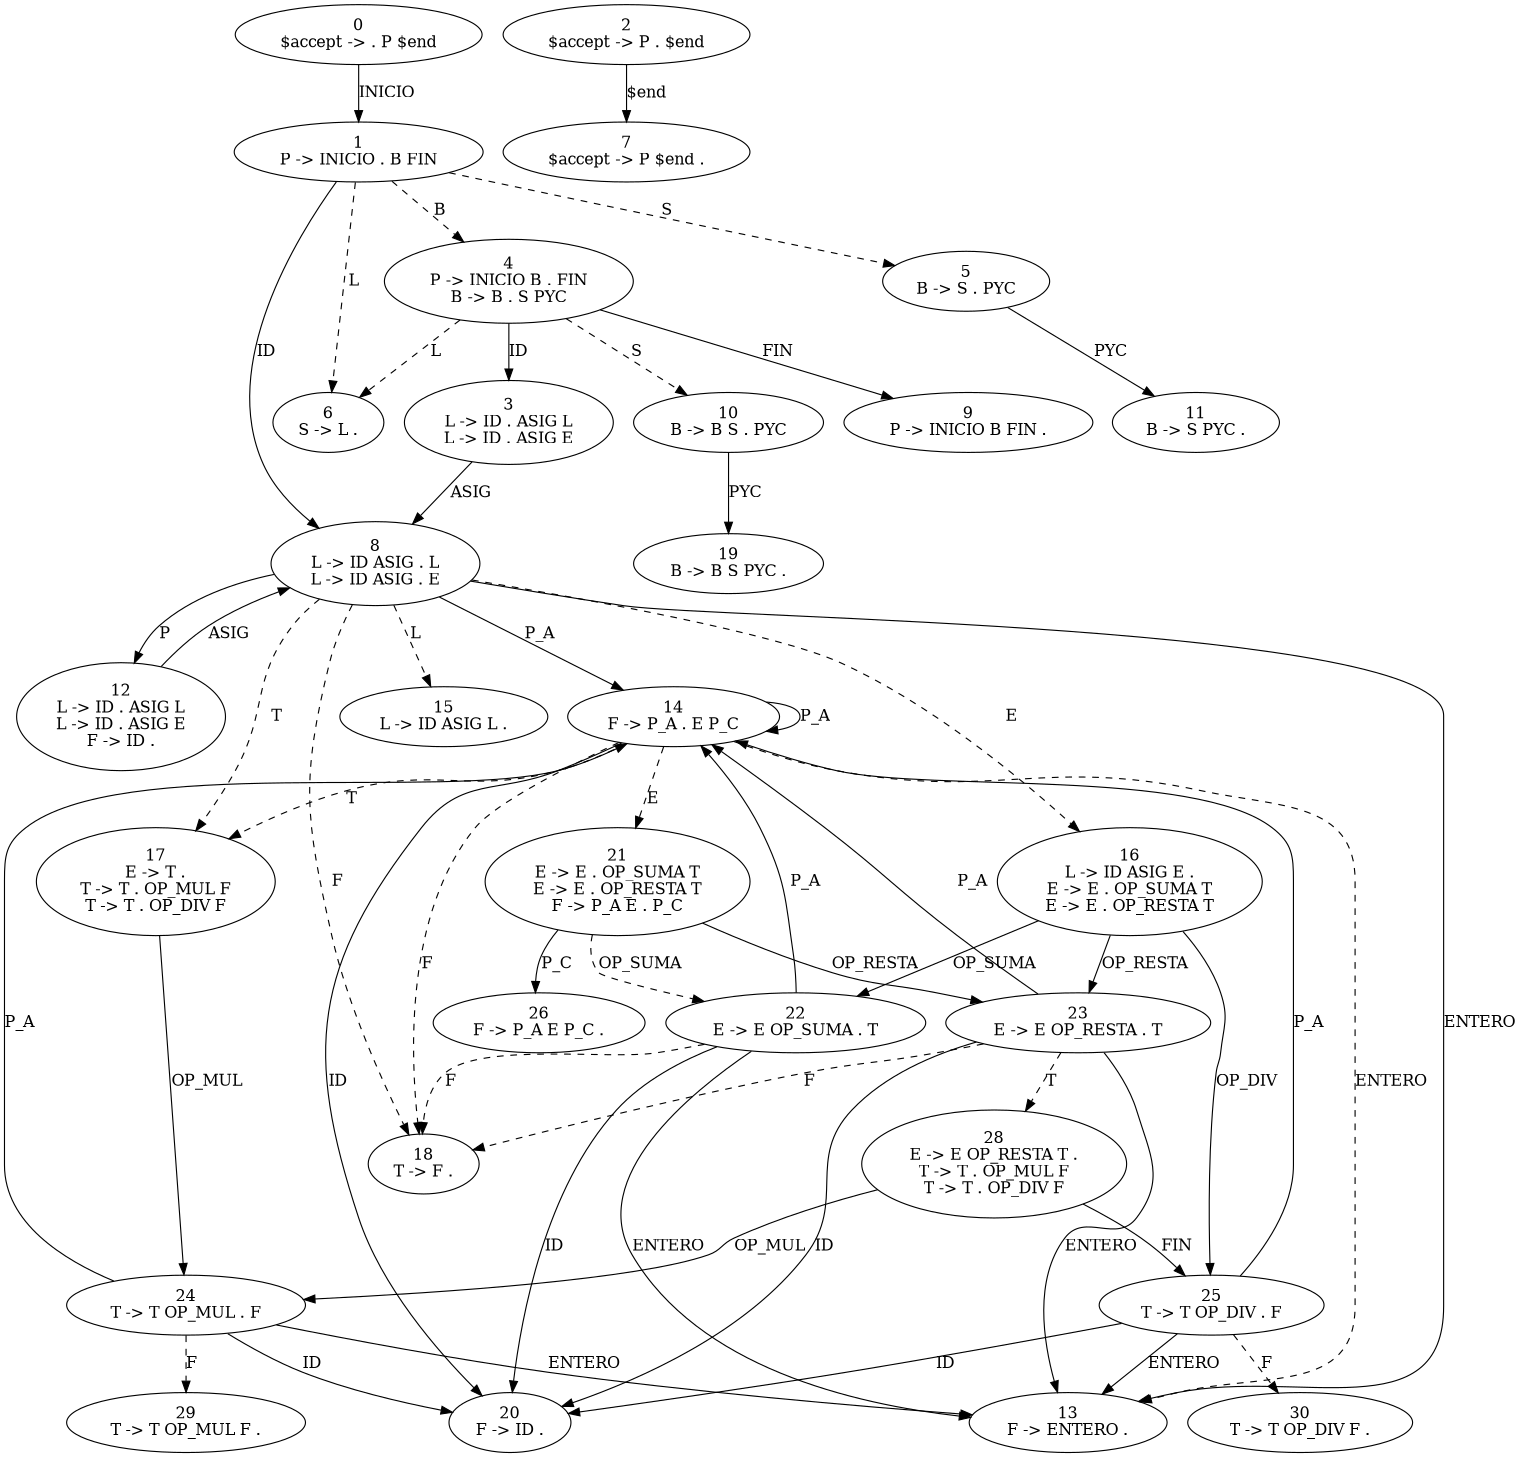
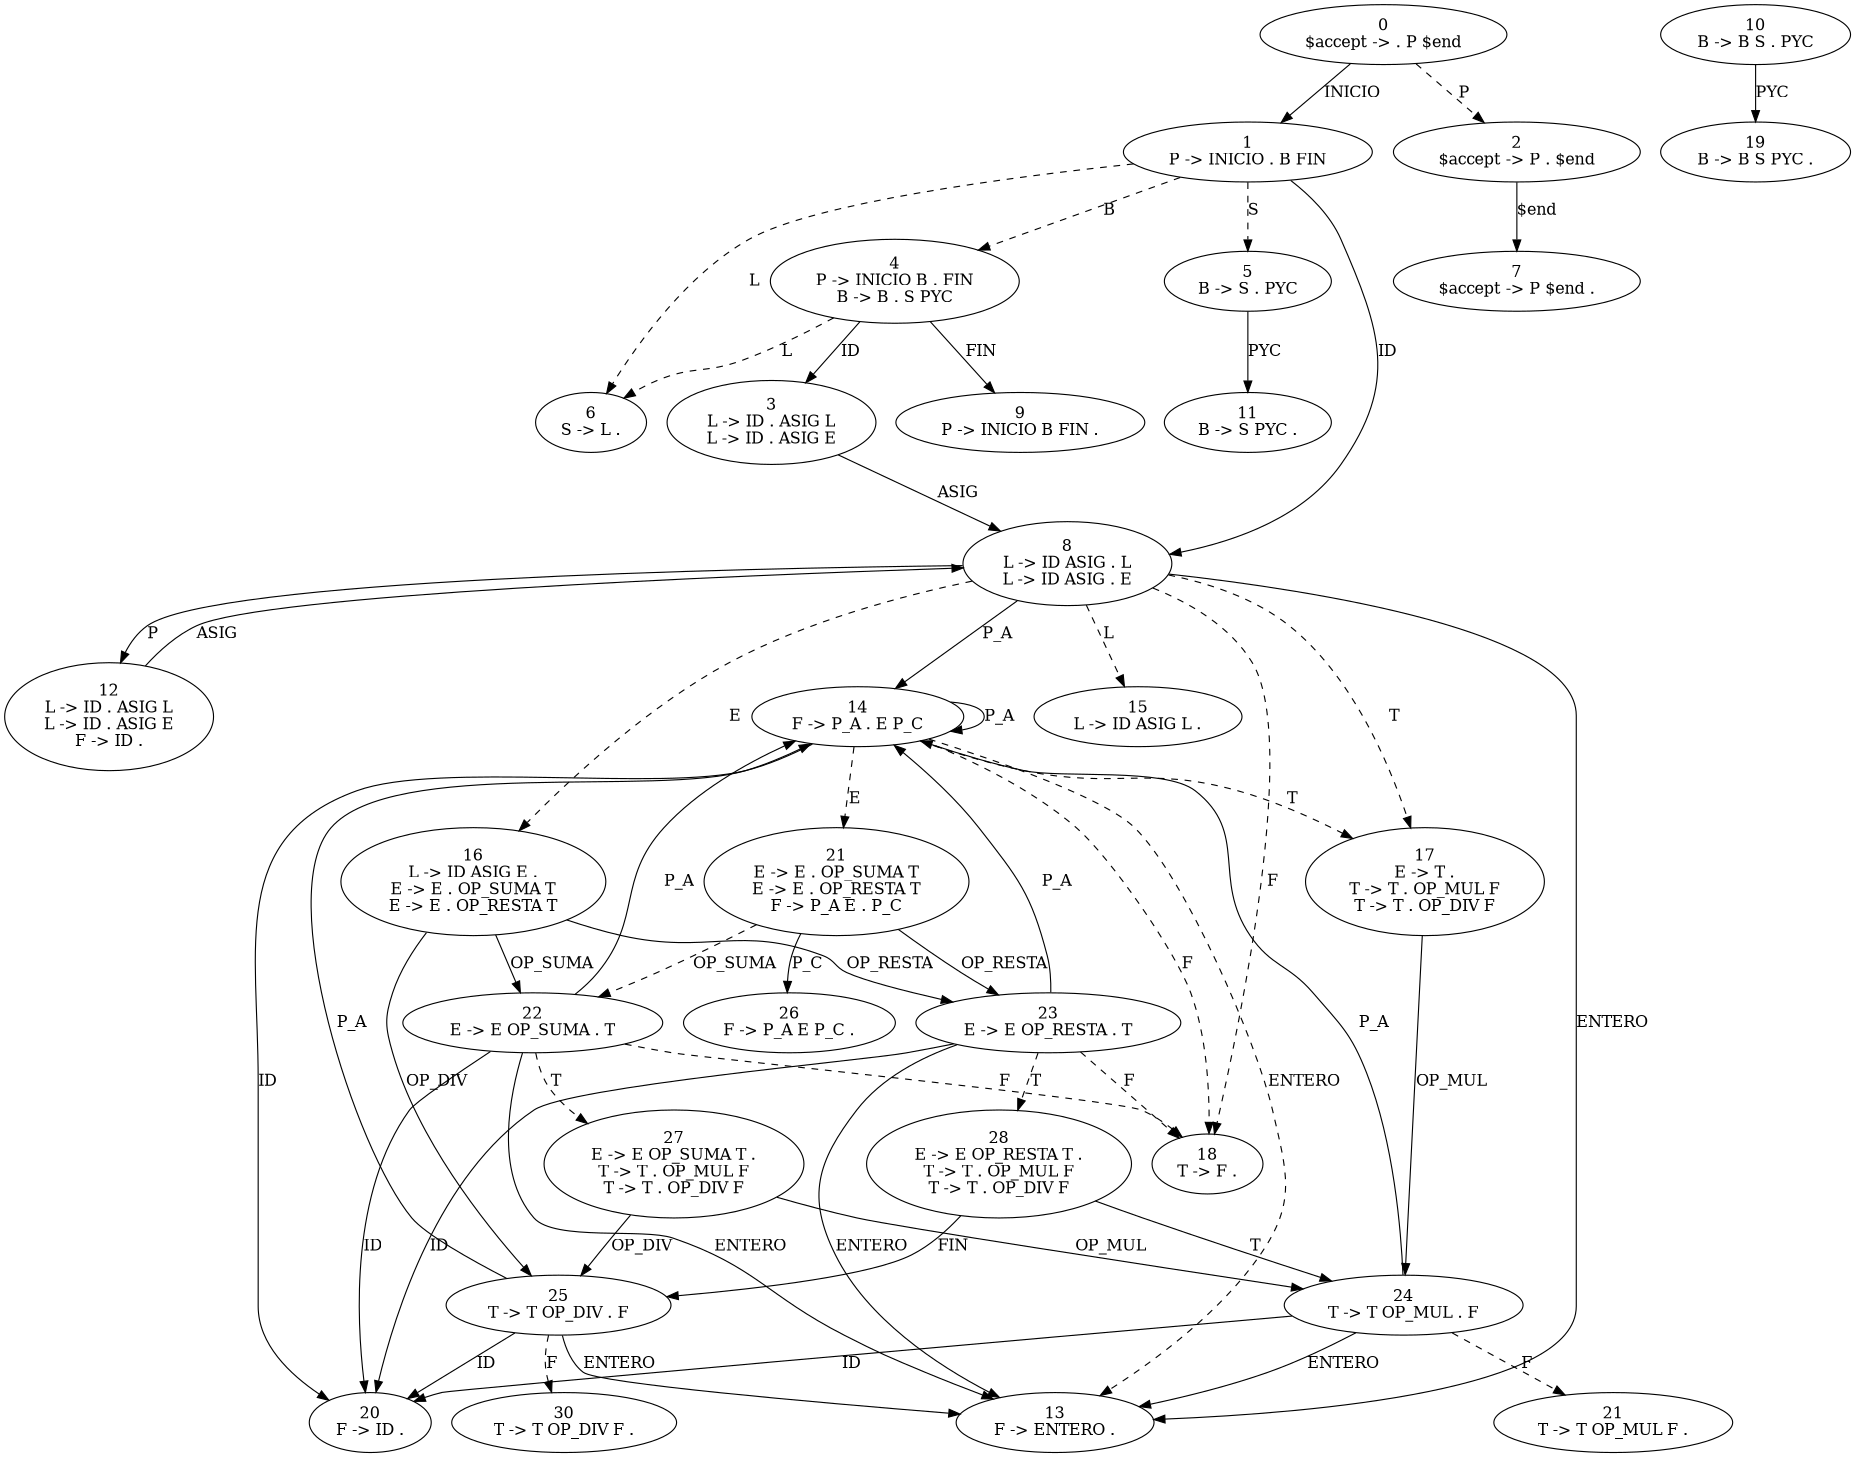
none -> (1446, 90)
(622, 354) -> none
none -> (674, 1164)
(770, 1247) -> (1256, 1247)
(186, 1423) -> (1613, 1423)
